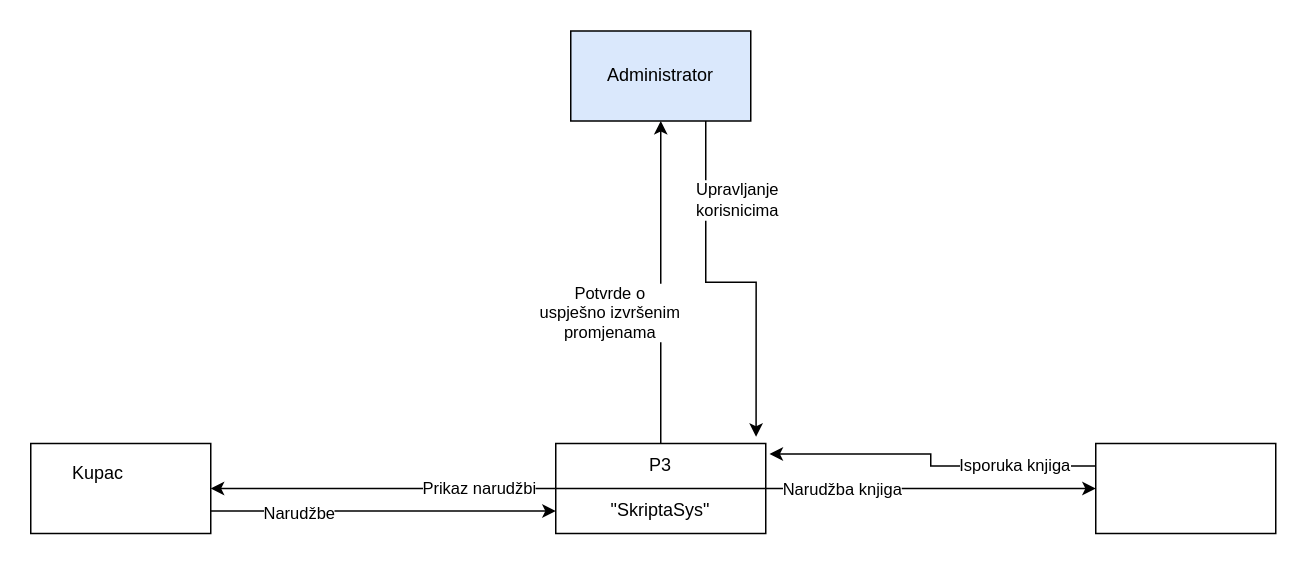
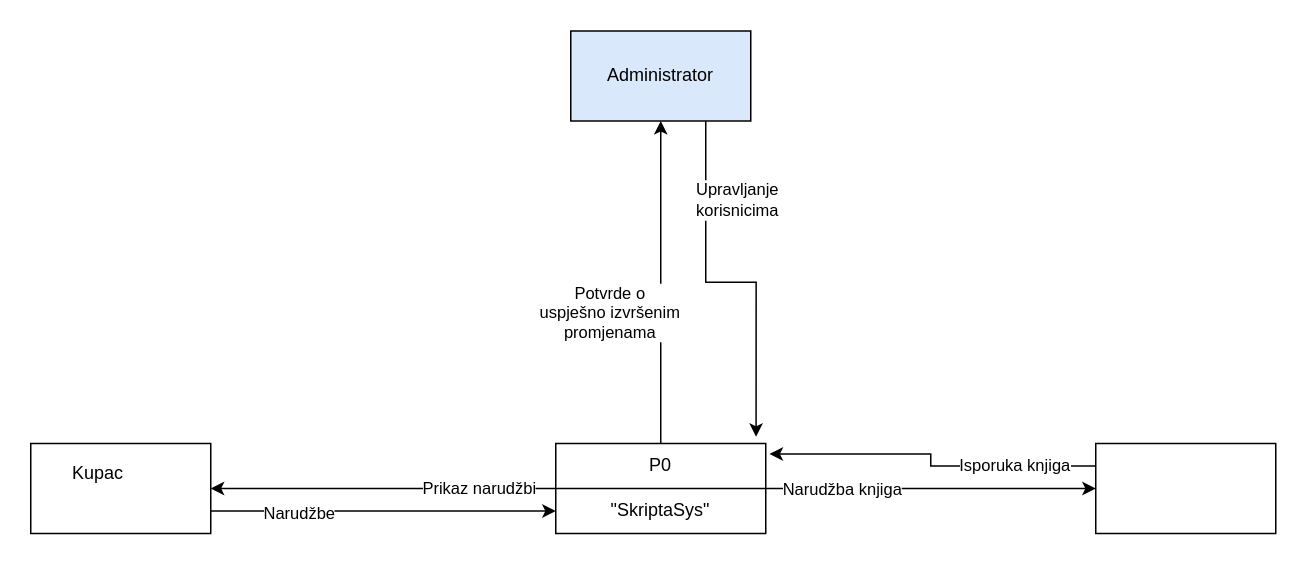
(661, 466) -> (661, 466)
